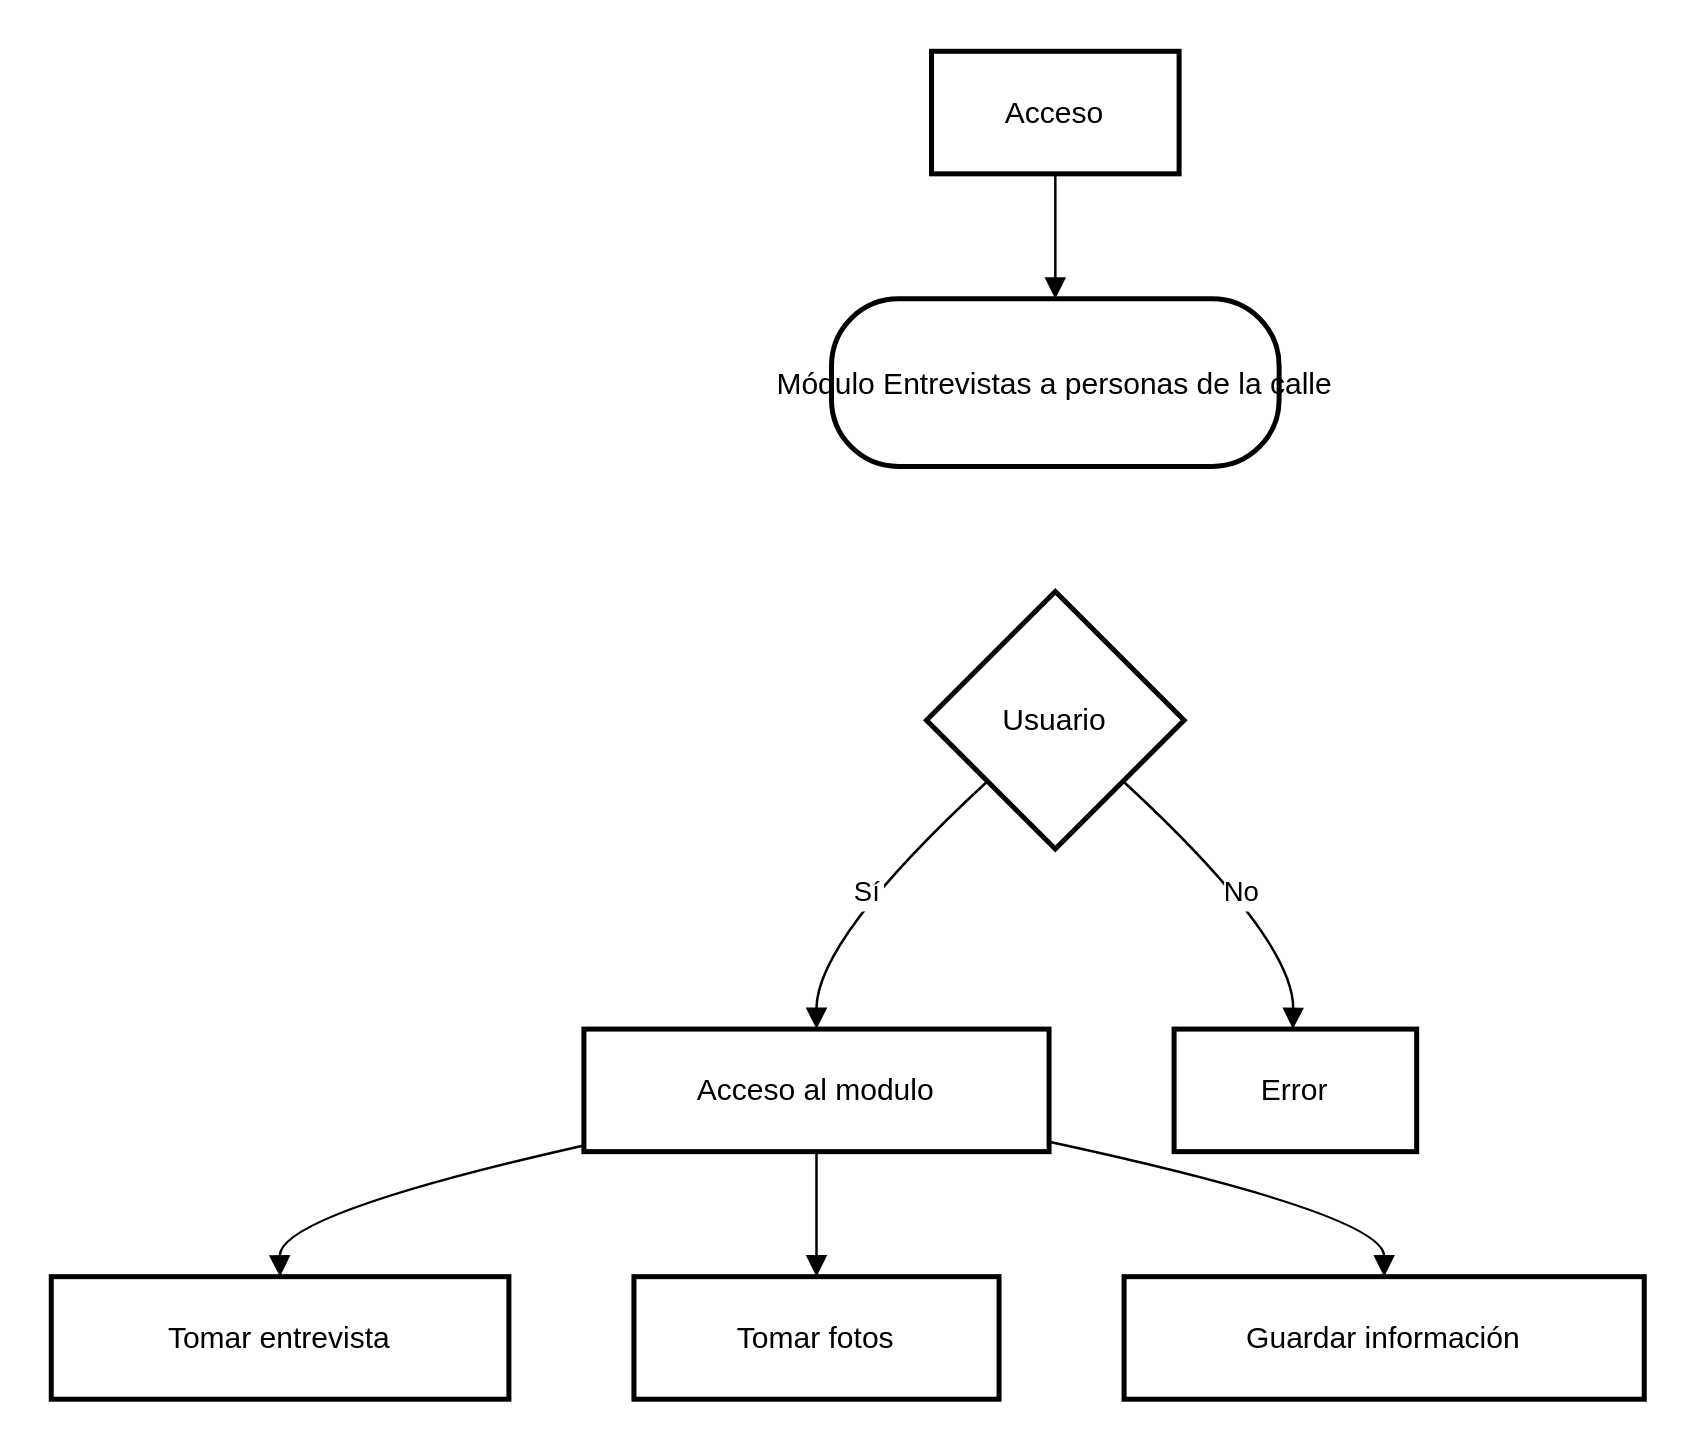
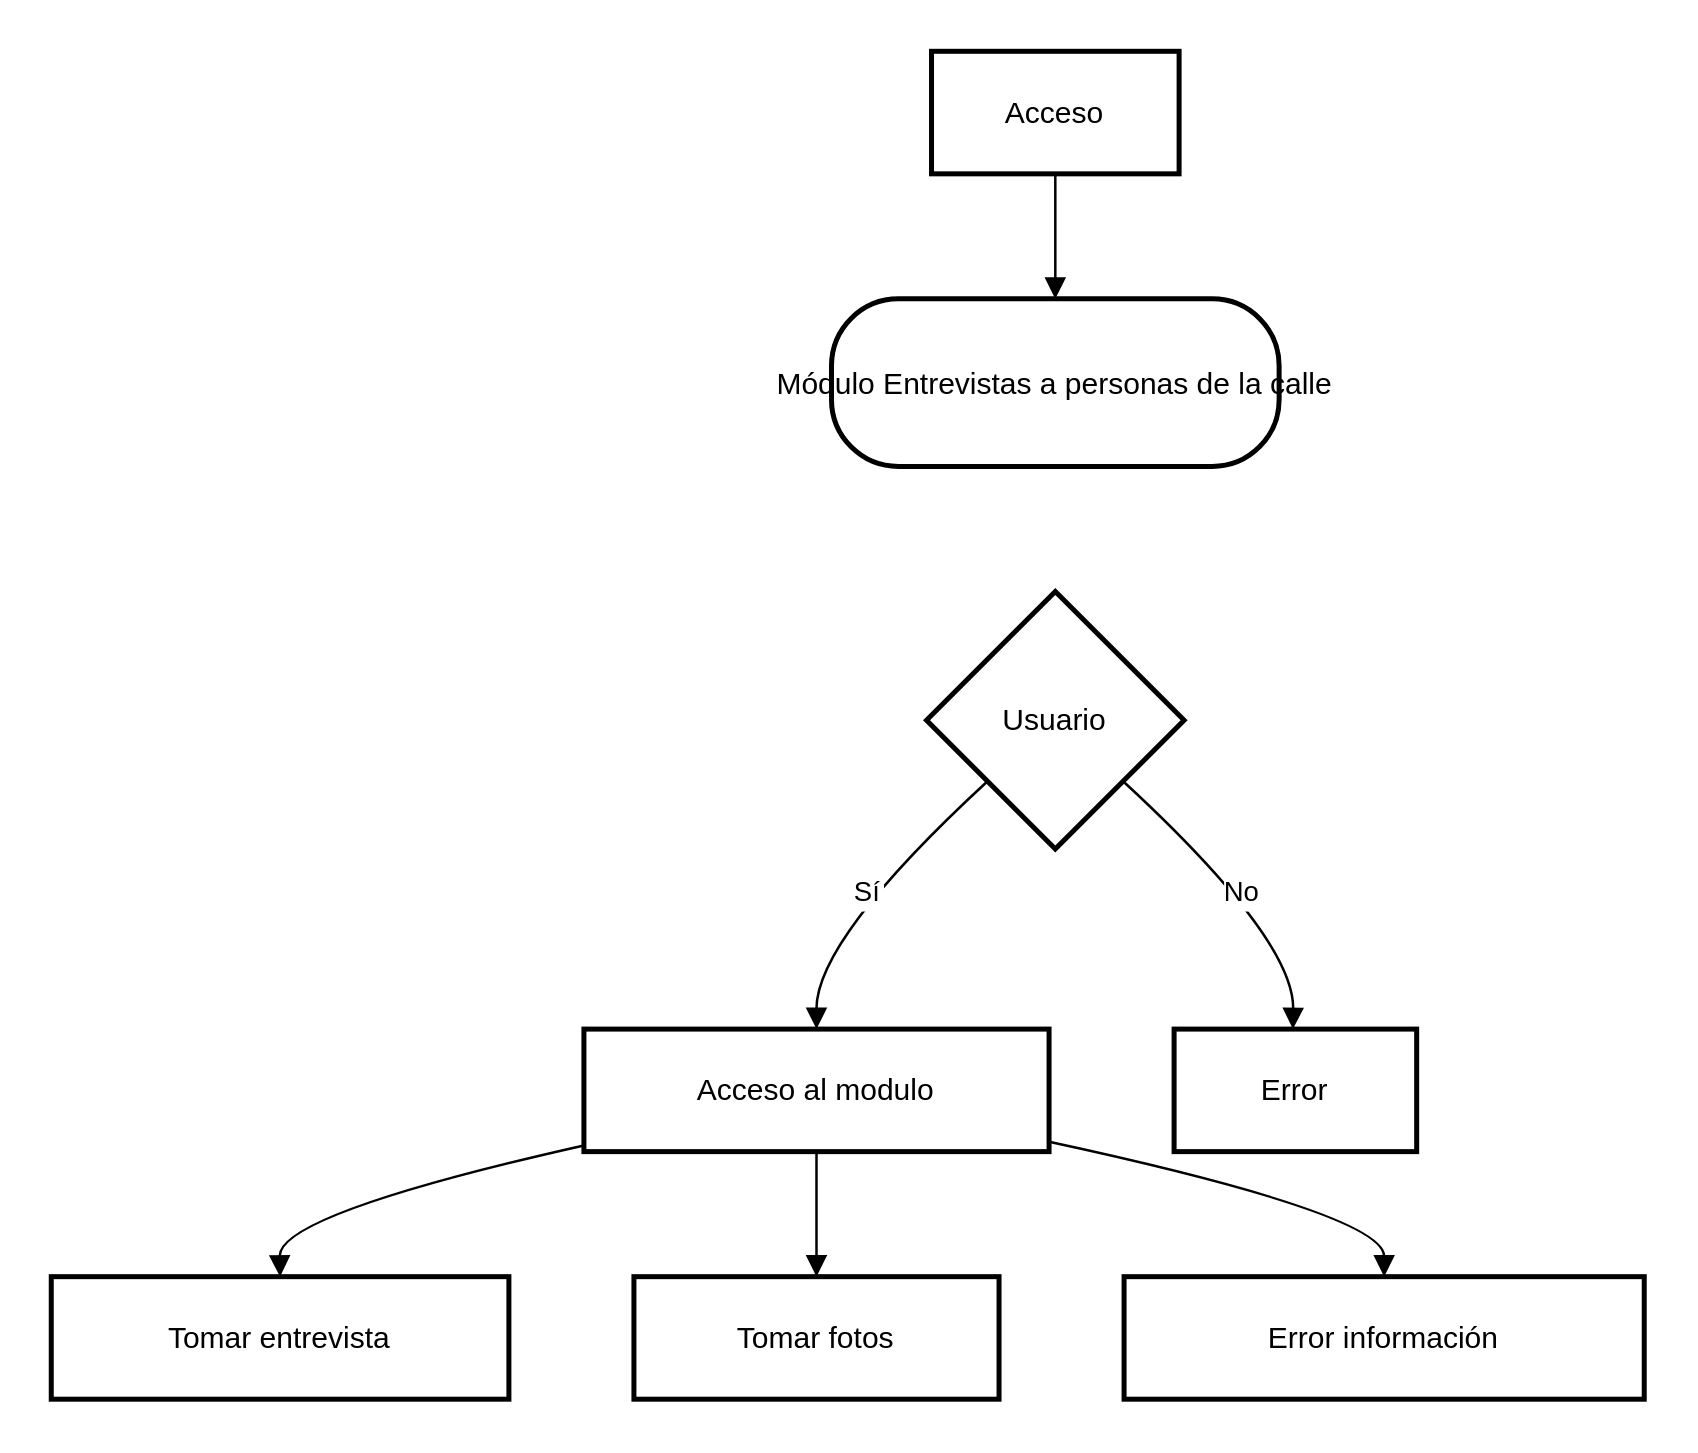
(1384, 1339) -> (1384, 1339)
